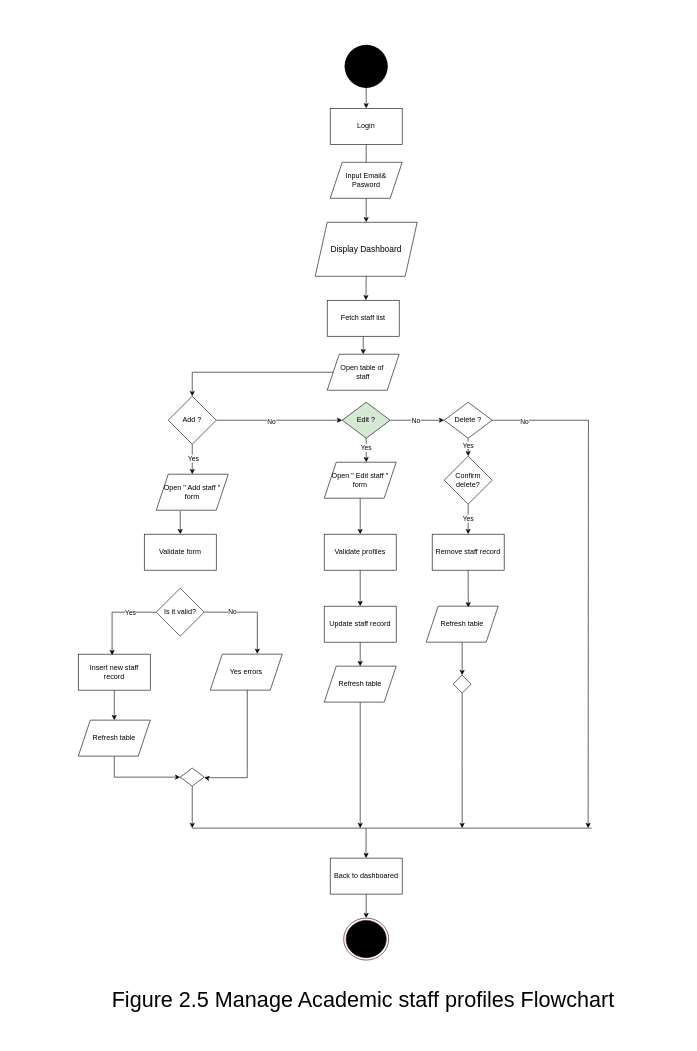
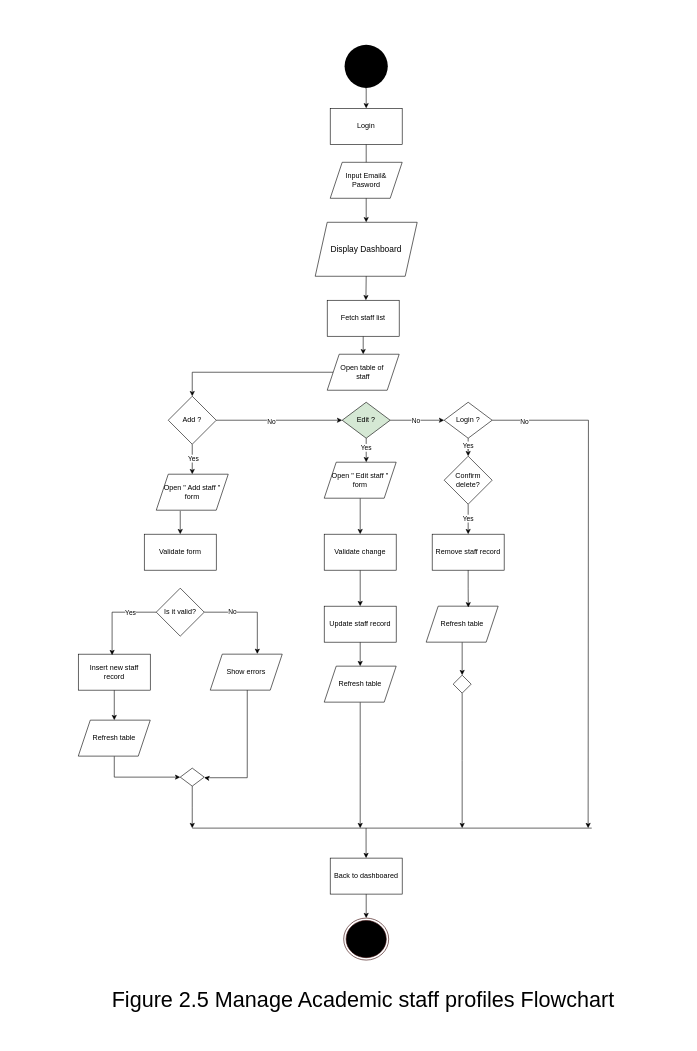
(468, 420) -> (468, 420)
(360, 552) -> (360, 552)
(246, 672) -> (246, 672)
